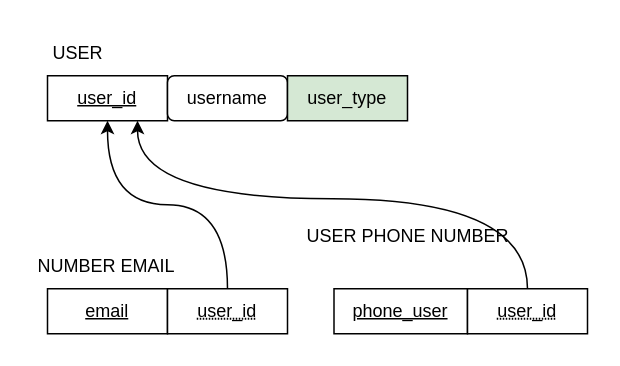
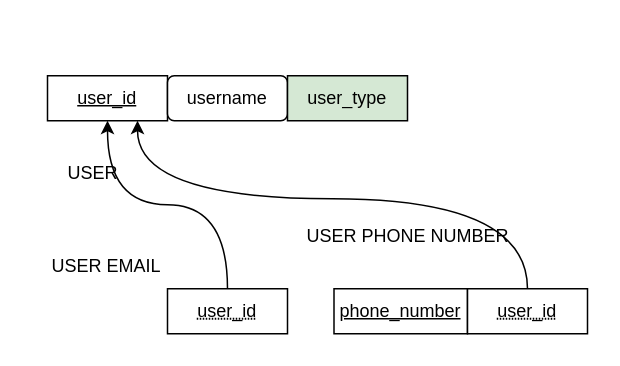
(77, 53) -> (92, 173)
(107, 266) -> (107, 266)
(107, 311) -> none
(401, 311) -> (401, 311)
